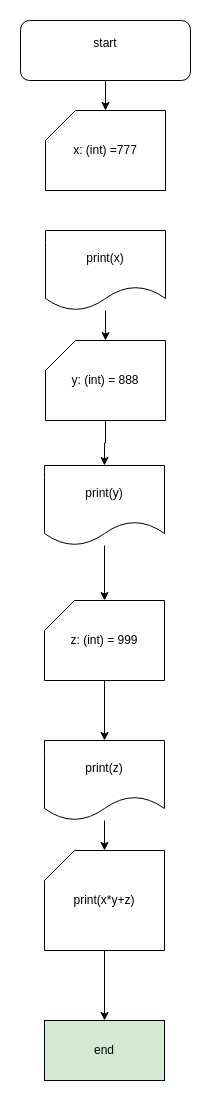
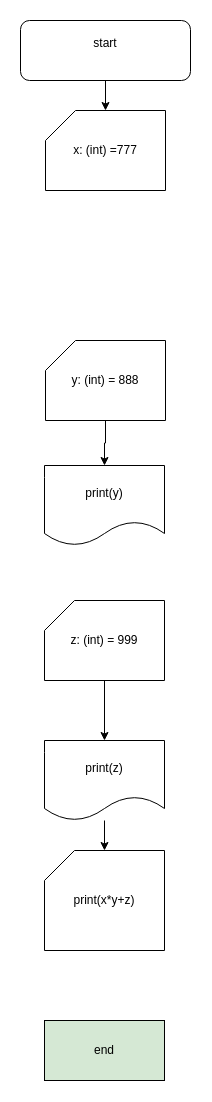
(106, 271) -> none
(106, 330) -> none
(105, 570) -> none
(105, 982) -> none
